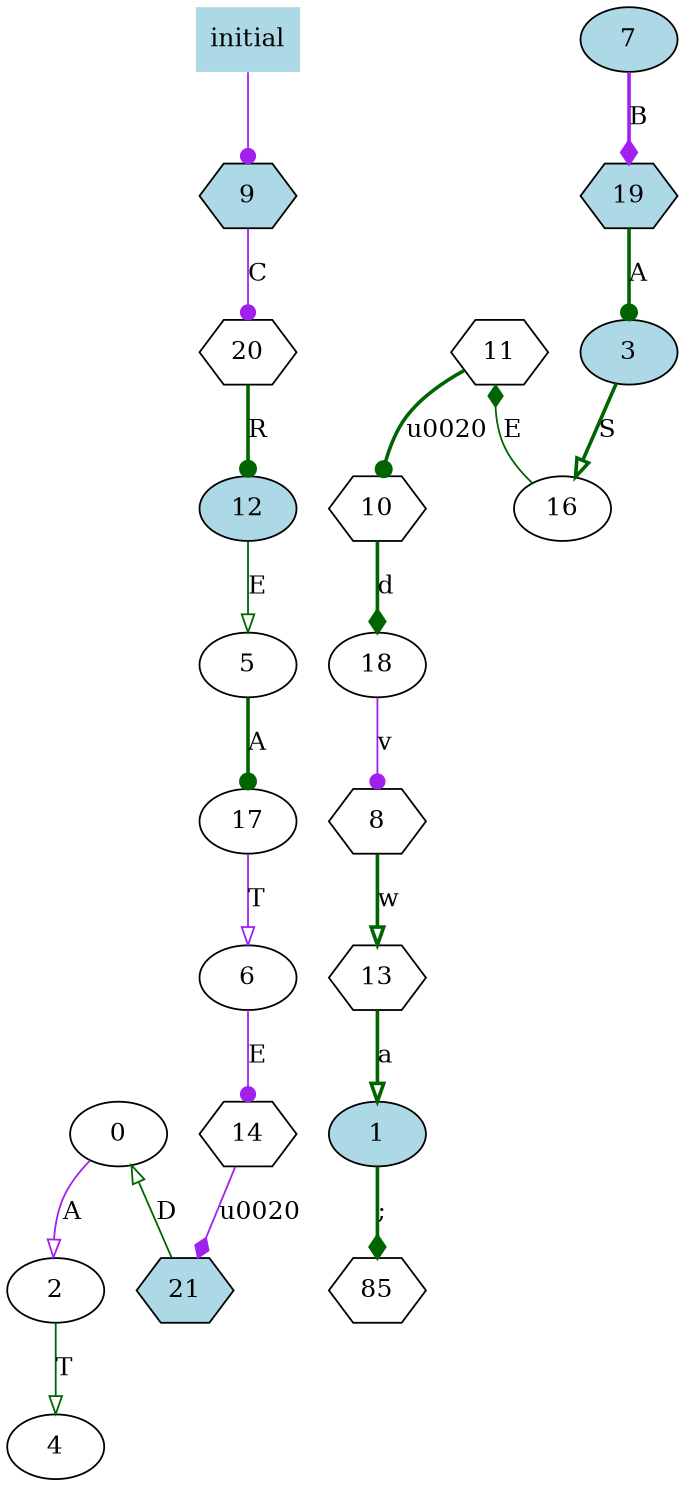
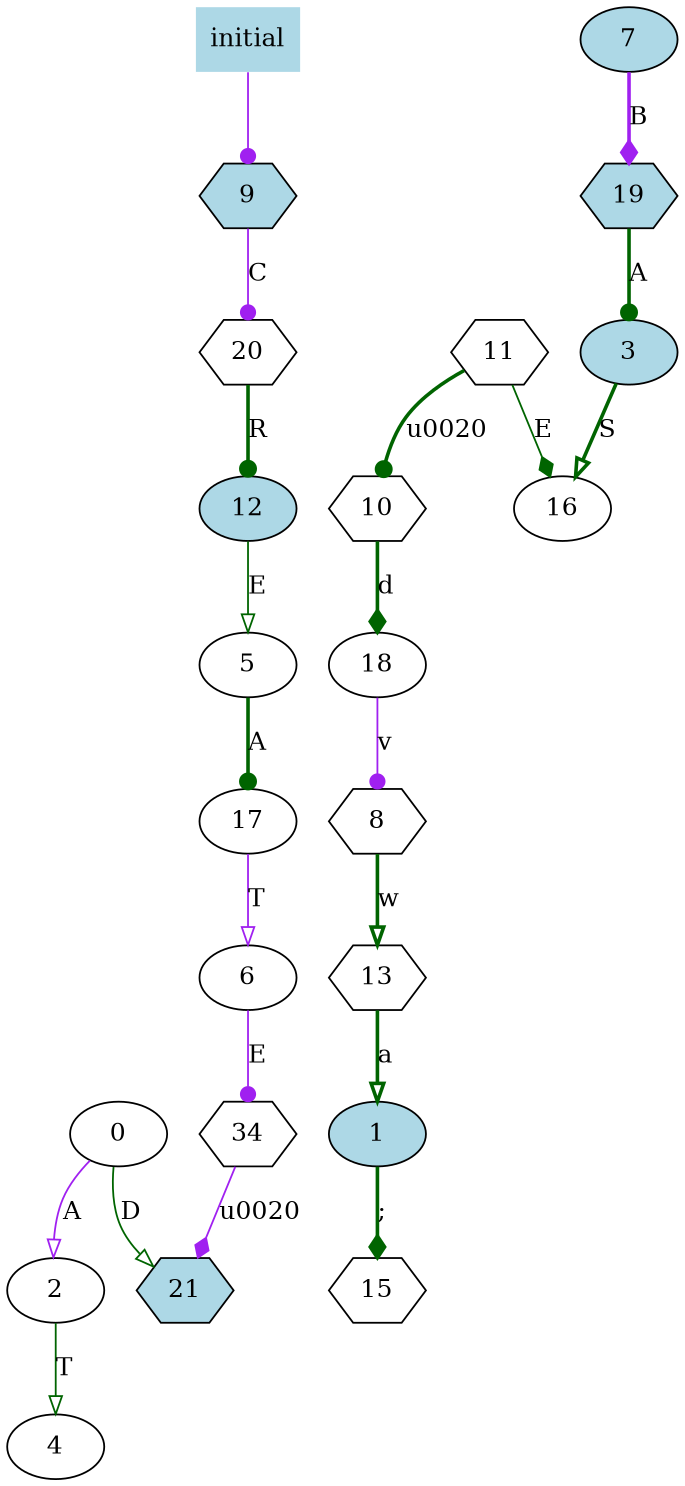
(506, 449) -> (527, 421)
(248, 1134) -> (248, 1134)
(155, 1220) -> (116, 1214)
(377, 1290) -> (377, 1290)
